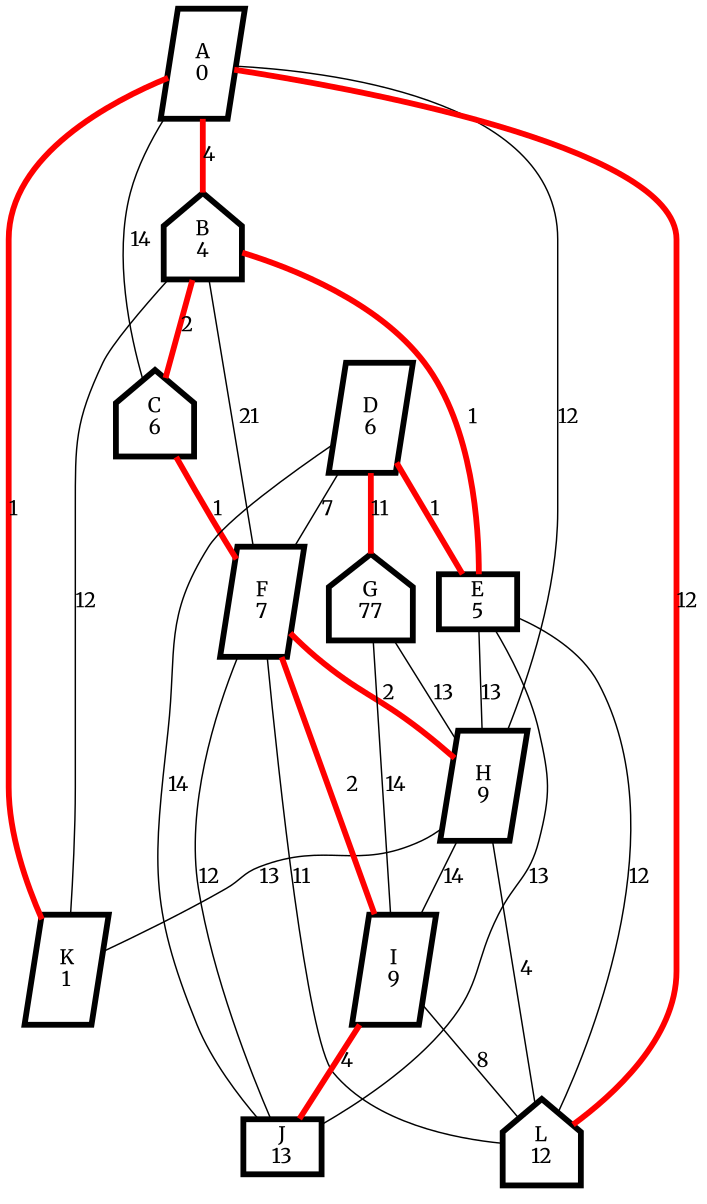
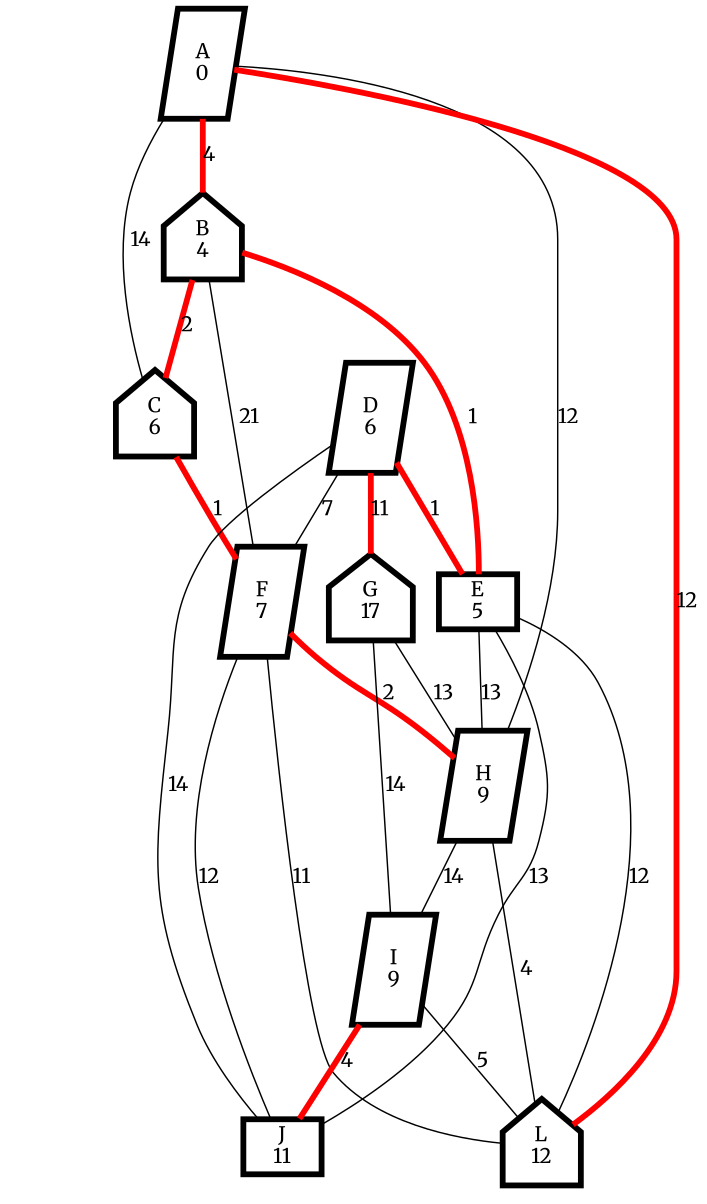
(371, 602) -> (371, 602)
(328, 786) -> none
(67, 970) -> none
(483, 1062) -> (483, 1062)
(282, 1147) -> (282, 1147)
